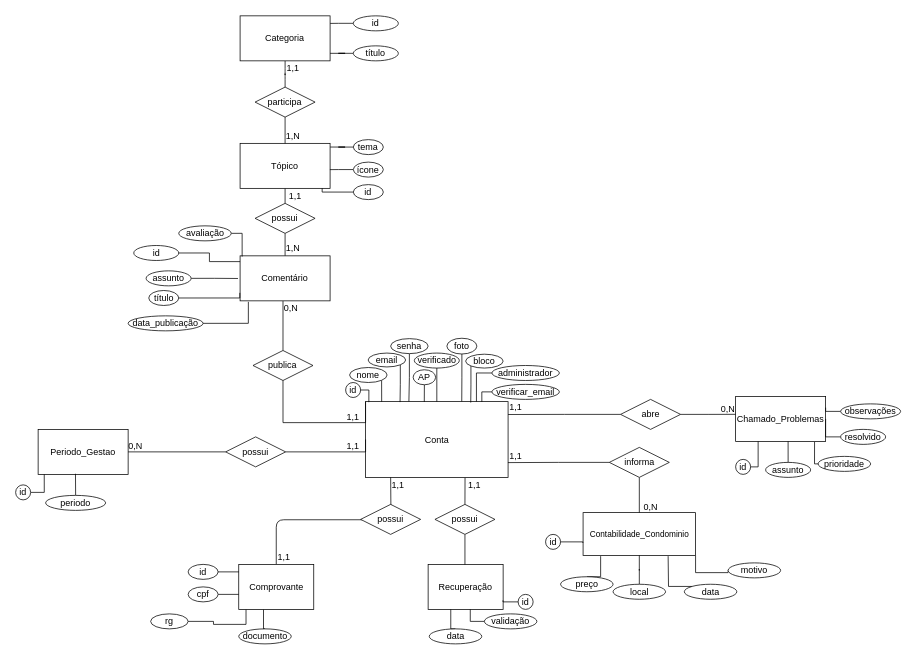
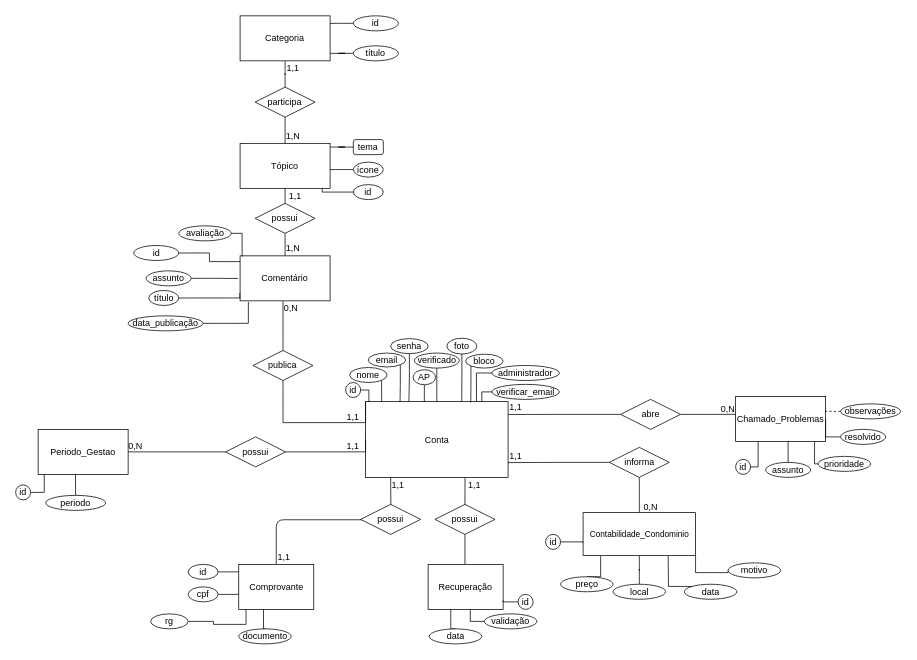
(368, 147) -> (368, 147)
(831, 411) -> (831, 411)
